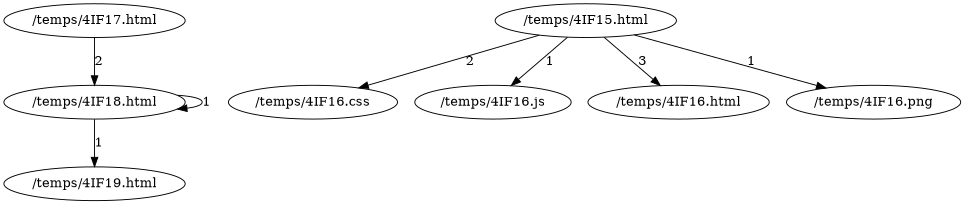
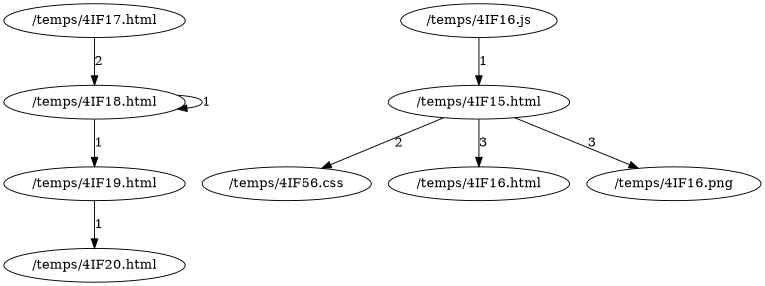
(543, 58) -> (479, 57)
(752, 61) -> (592, 143)
(313, 102) -> (287, 184)
none -> (95, 265)
